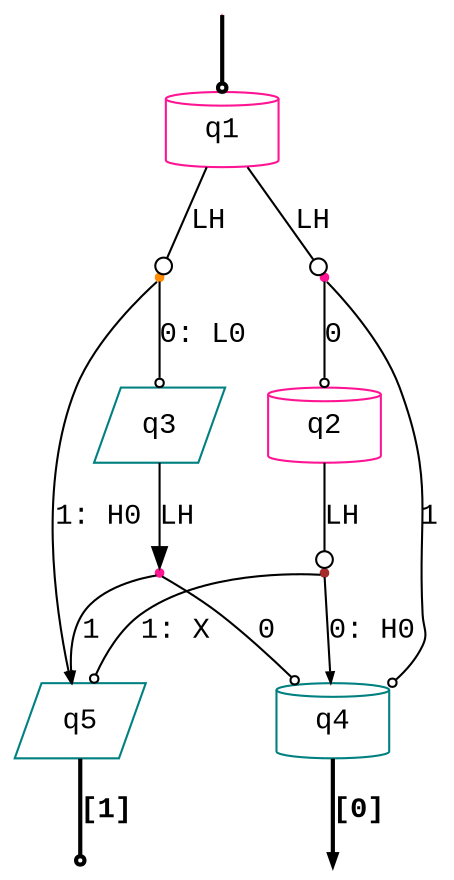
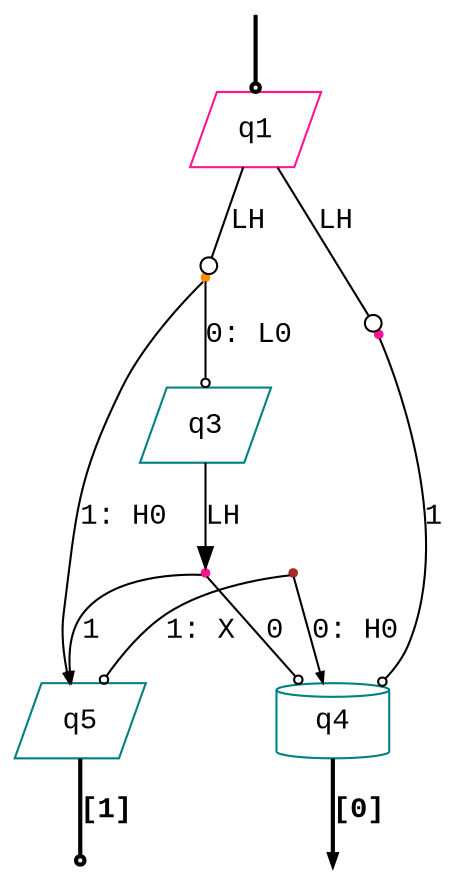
(222, 130) -> (256, 130)
(325, 425) -> none
